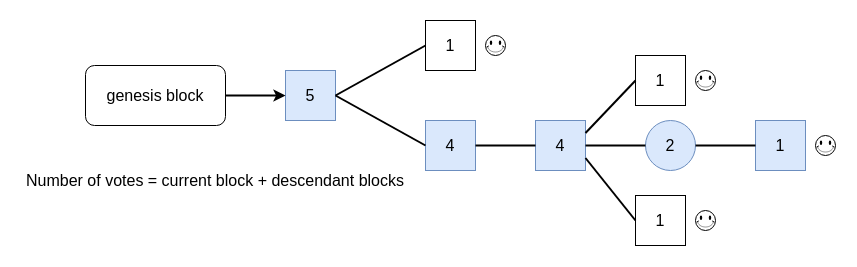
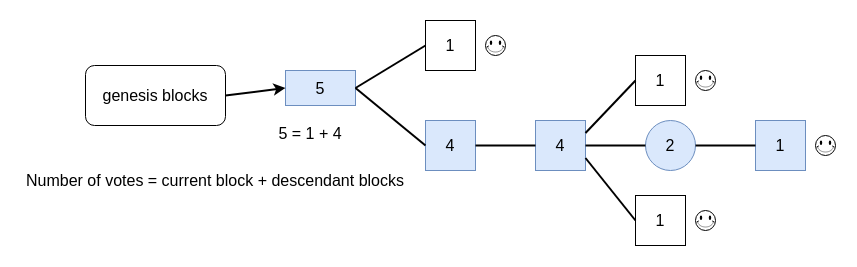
(156, 96) -> (156, 96)
(311, 96) -> (321, 88)
none -> (311, 133)
